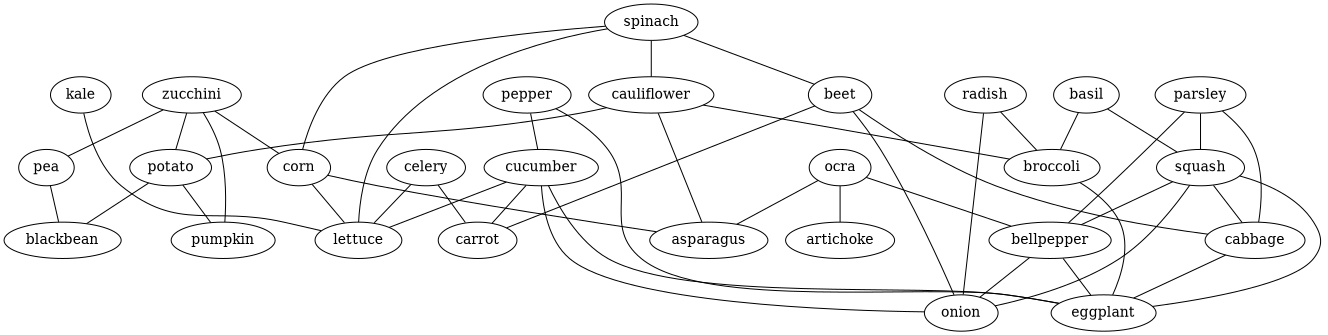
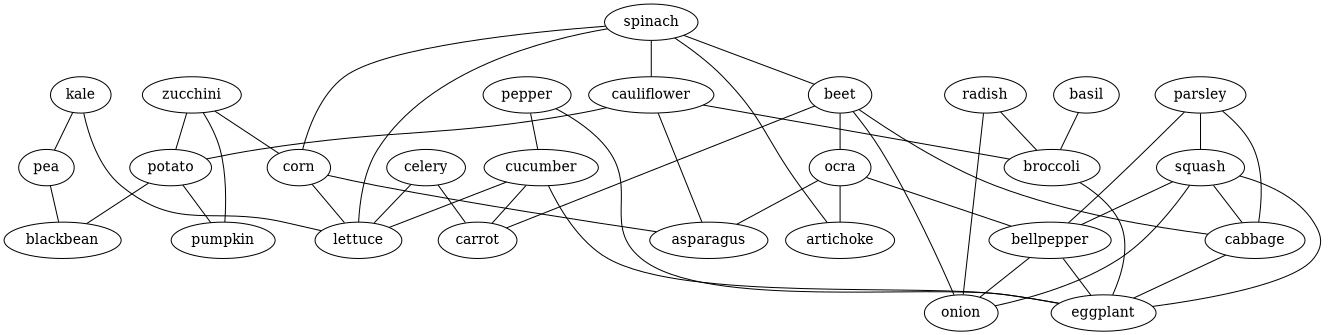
(1142, 131) -> none
(116, 133) -> (64, 131)
none -> (766, 133)
none -> (840, 136)
(704, 298) -> none
